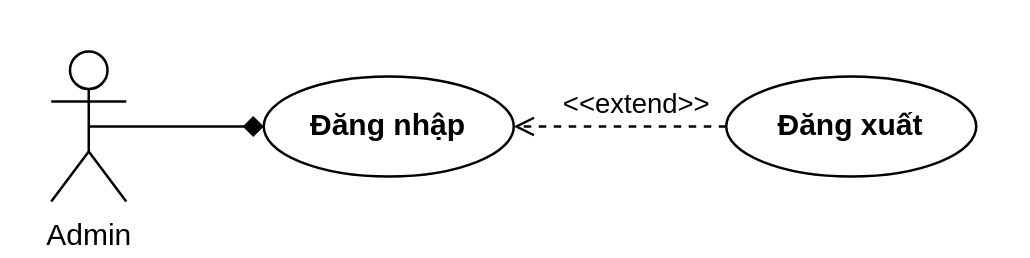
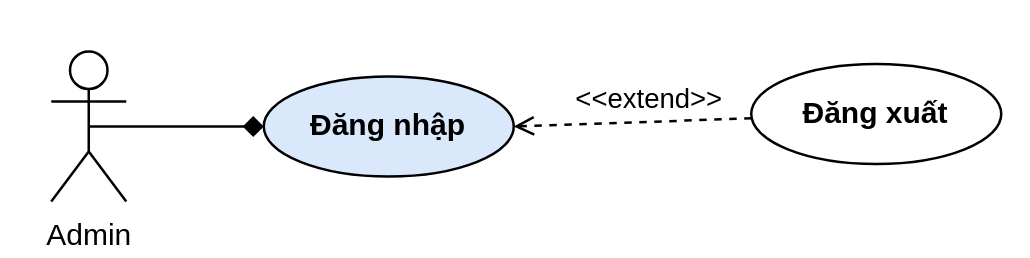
(389, 126) -> (389, 126)
(851, 126) -> (876, 114)
